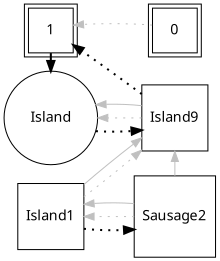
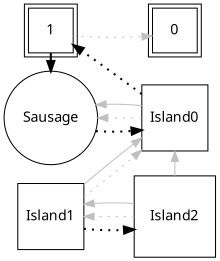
(118, 24) -> (108, 37)
(51, 118) -> (51, 118)
(175, 118) -> (175, 118)
(175, 217) -> (175, 217)
